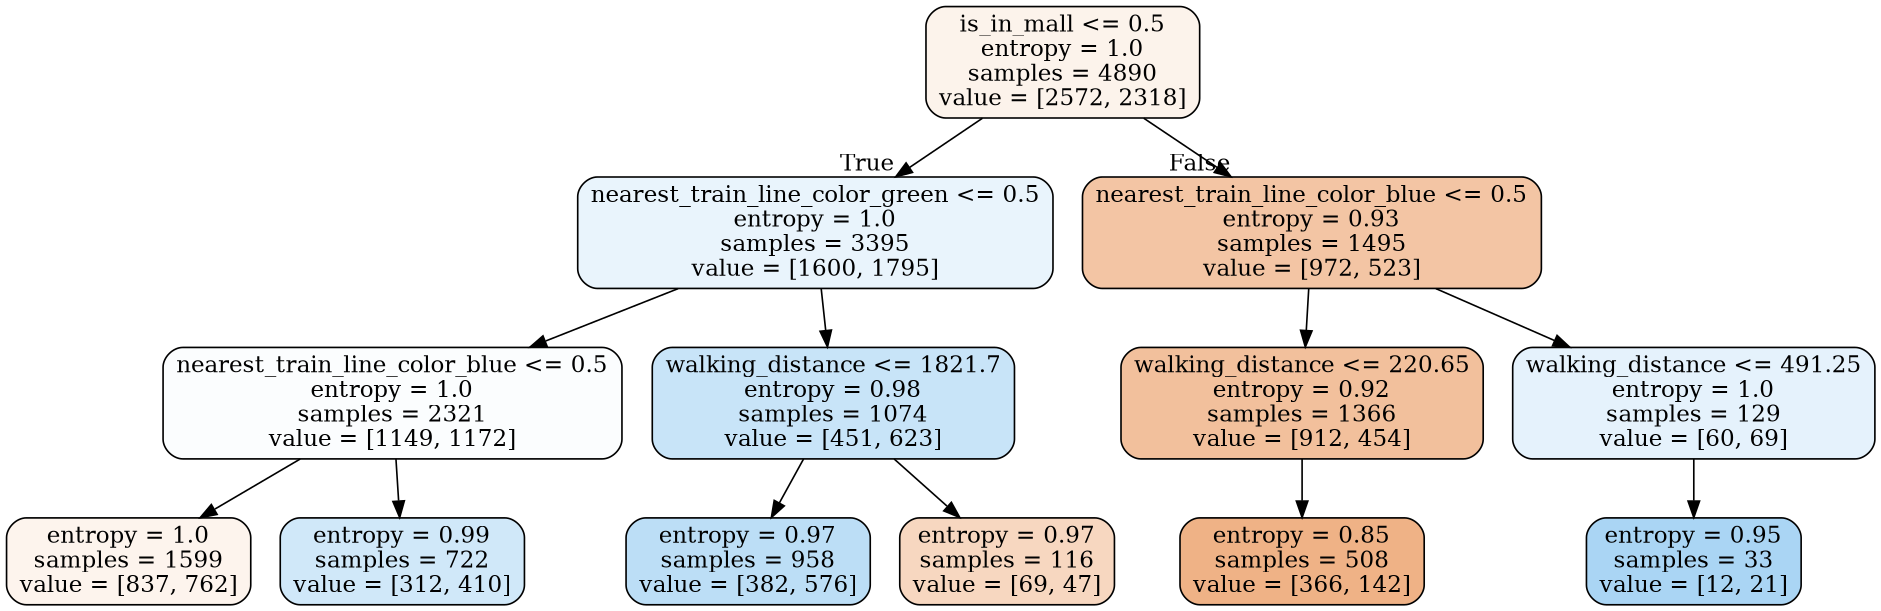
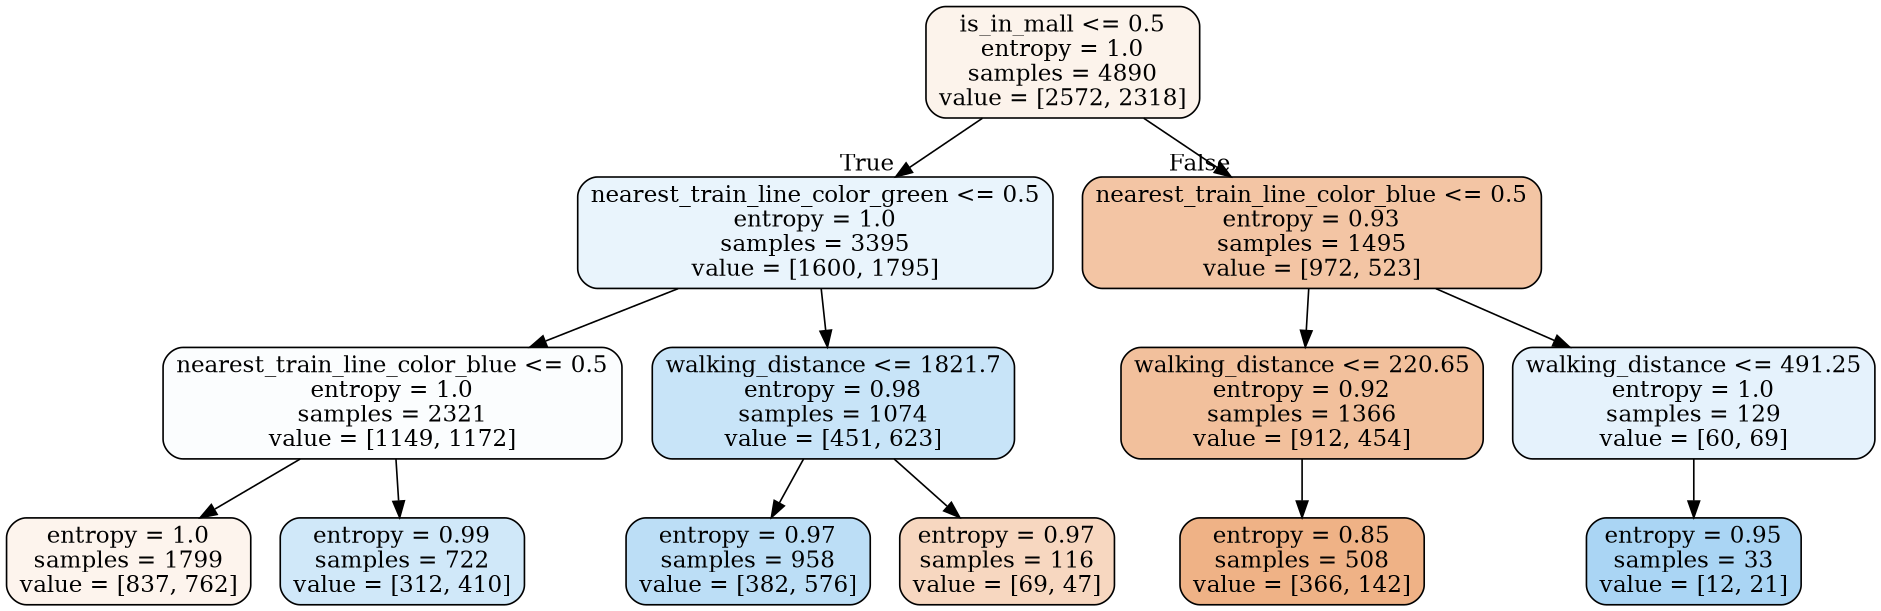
(129, 561) -> (129, 561)
